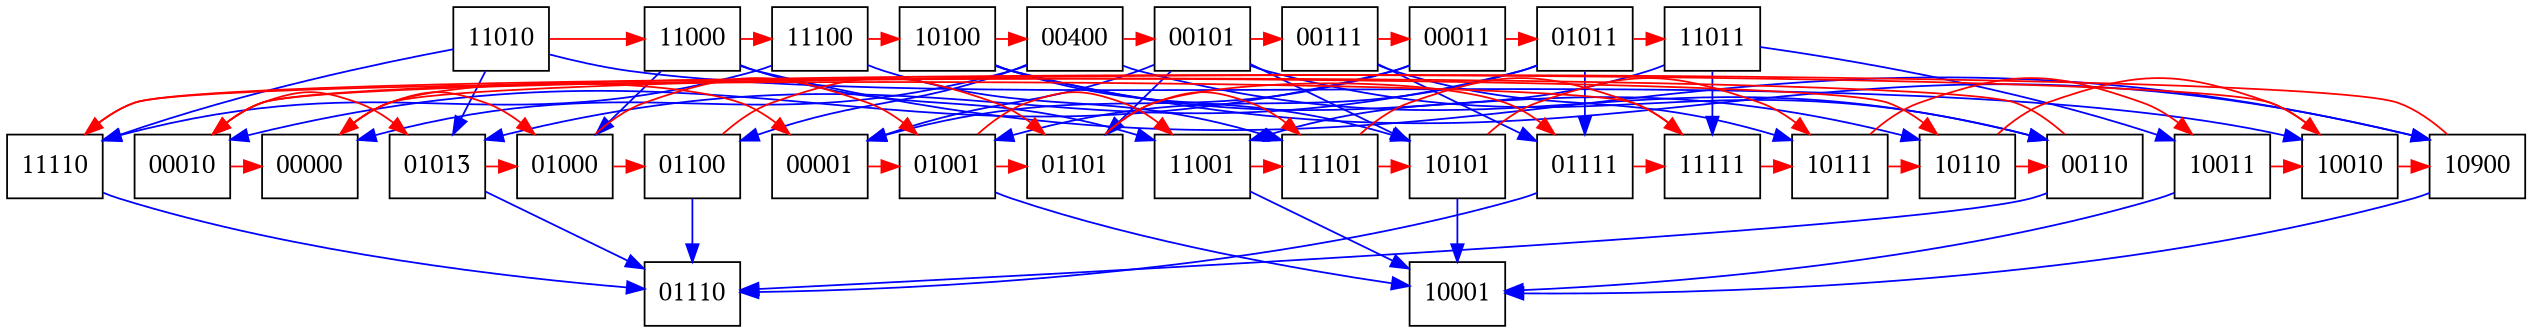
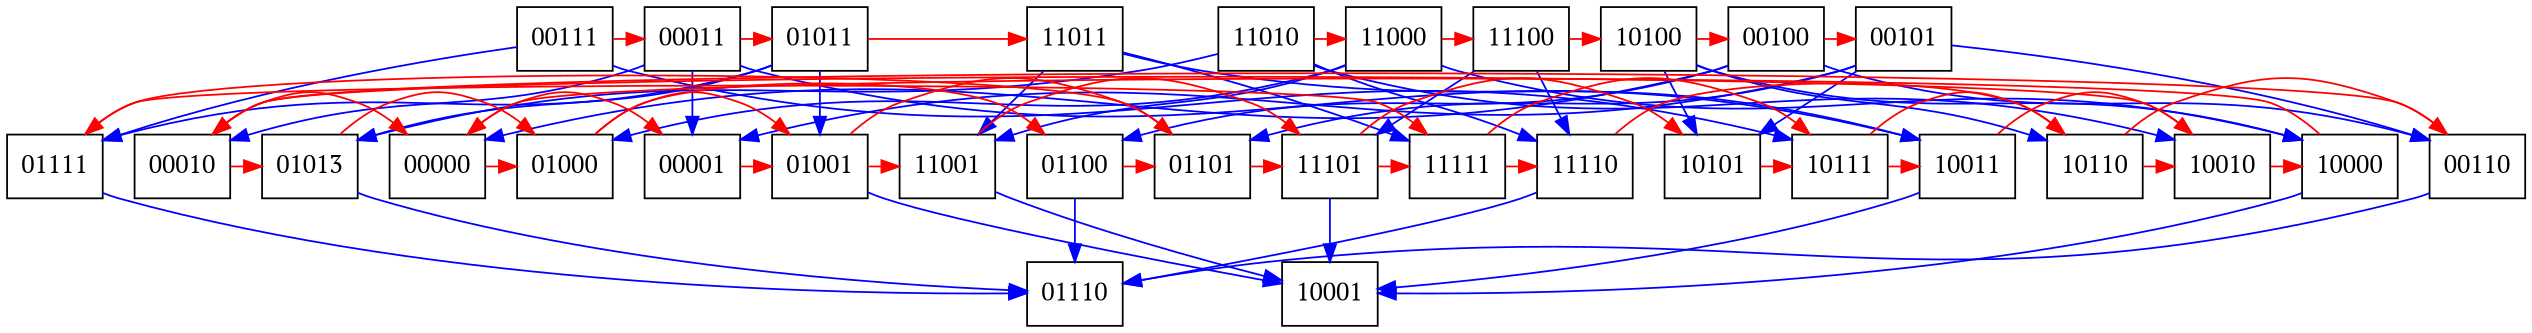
(1075, 39) -> (1776, 39)
(1257, 39) -> none
none -> (1320, 104)
(2477, 166) -> (2350, 166)
(1457, 226) -> (1330, 222)
